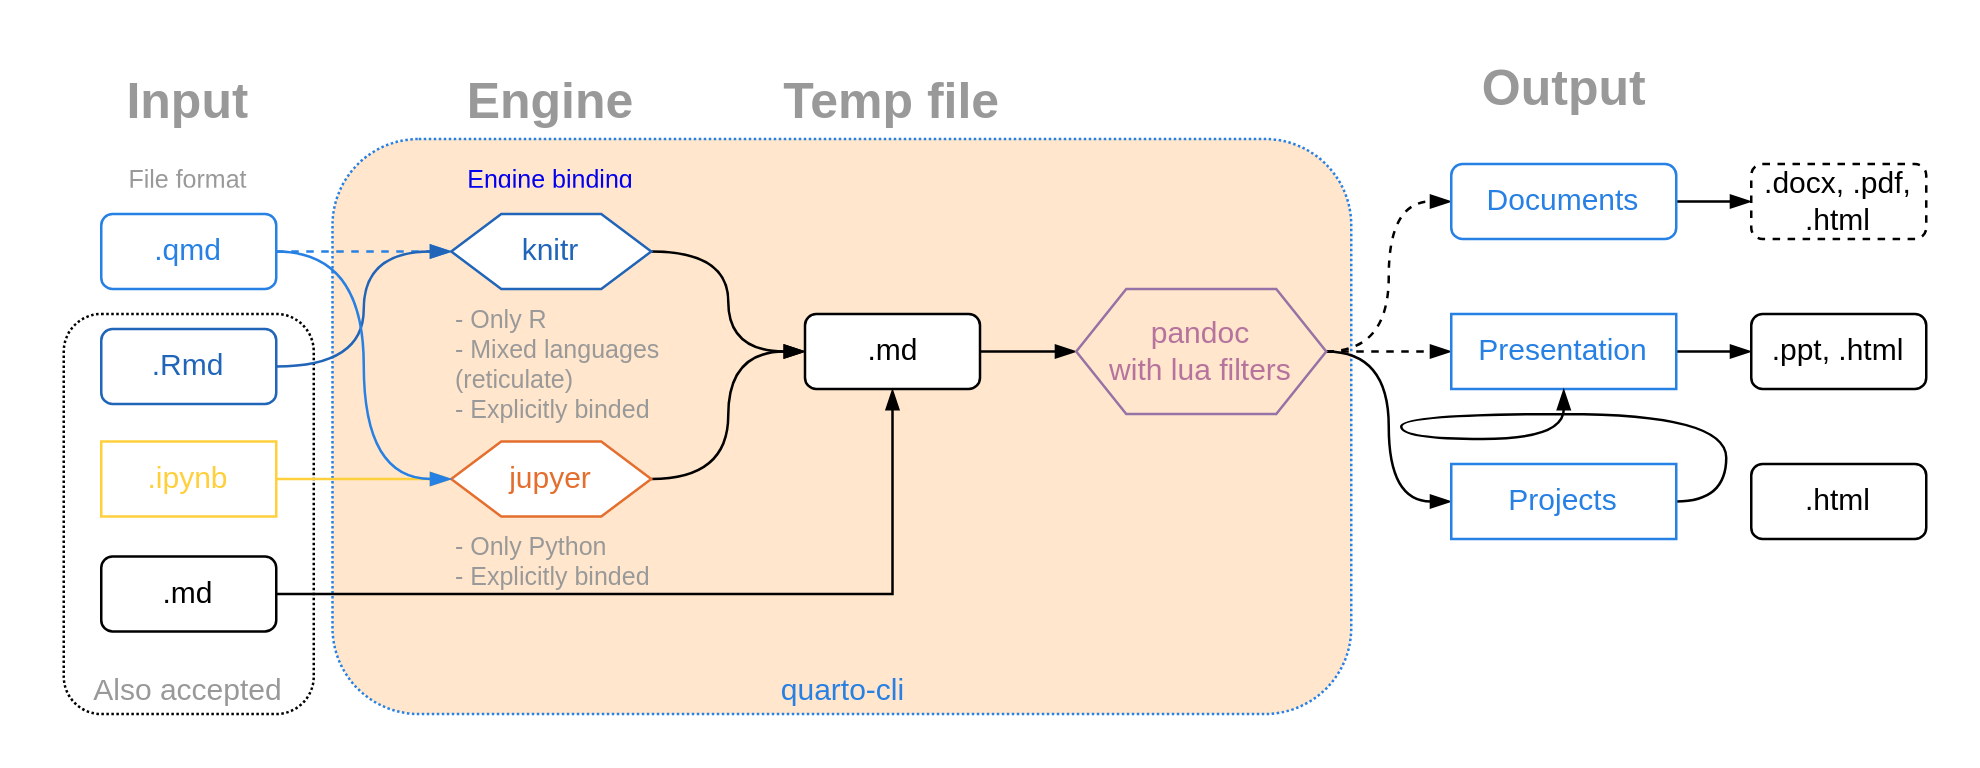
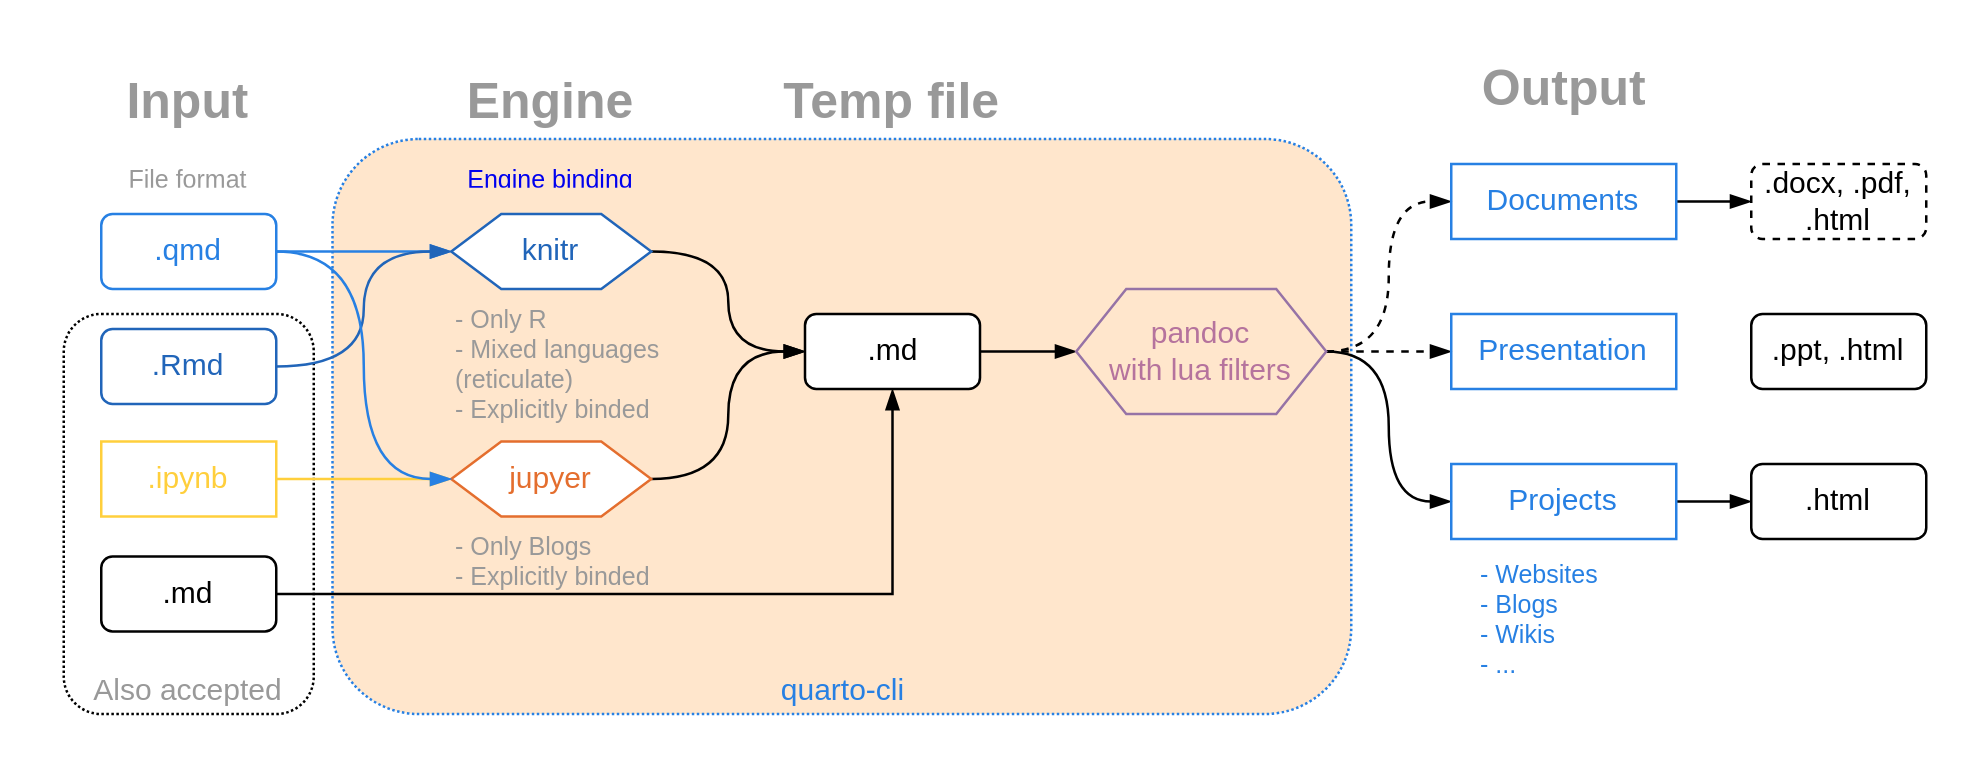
(1564, 201) -> (1564, 201)
(351, 251) -> (351, 251)
(1704, 351) -> none
(1518, 414) -> (1707, 501)
(567, 564) -> (567, 564)
none -> (1564, 606)
